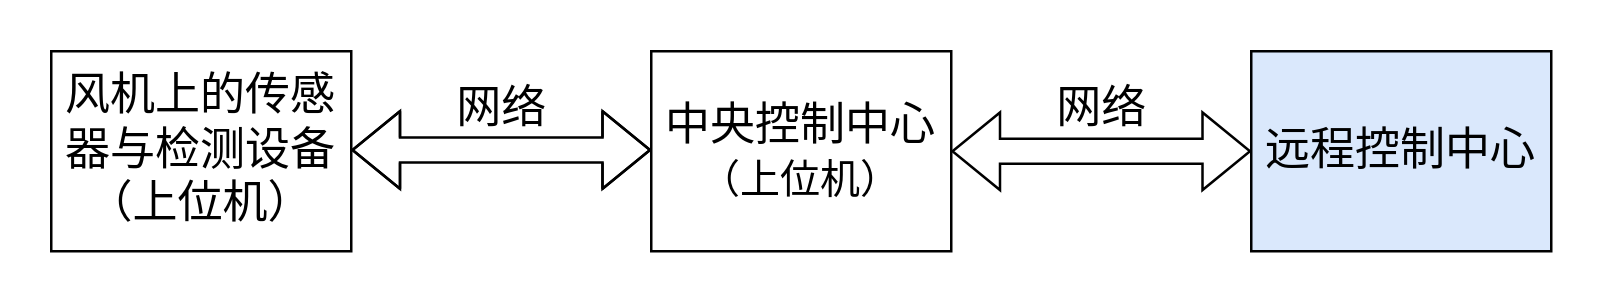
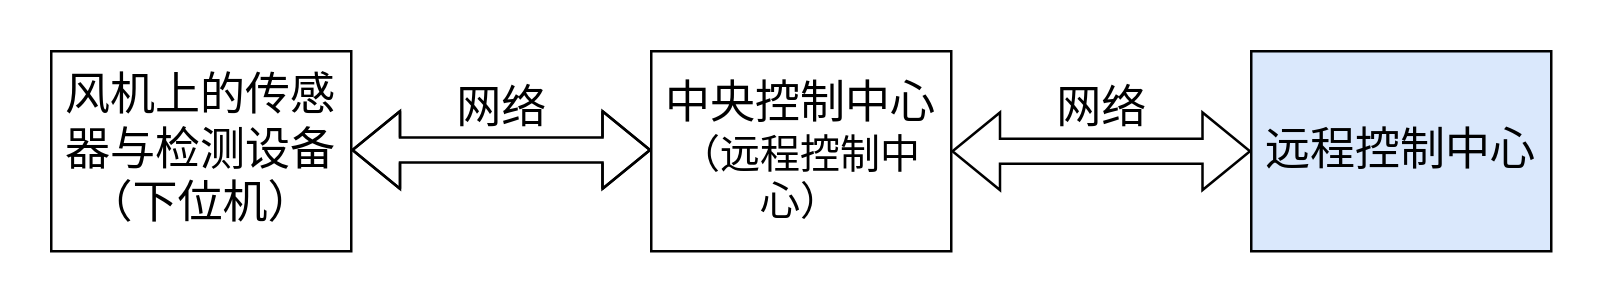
(201, 151) -> (201, 151)
(801, 151) -> (801, 151)
